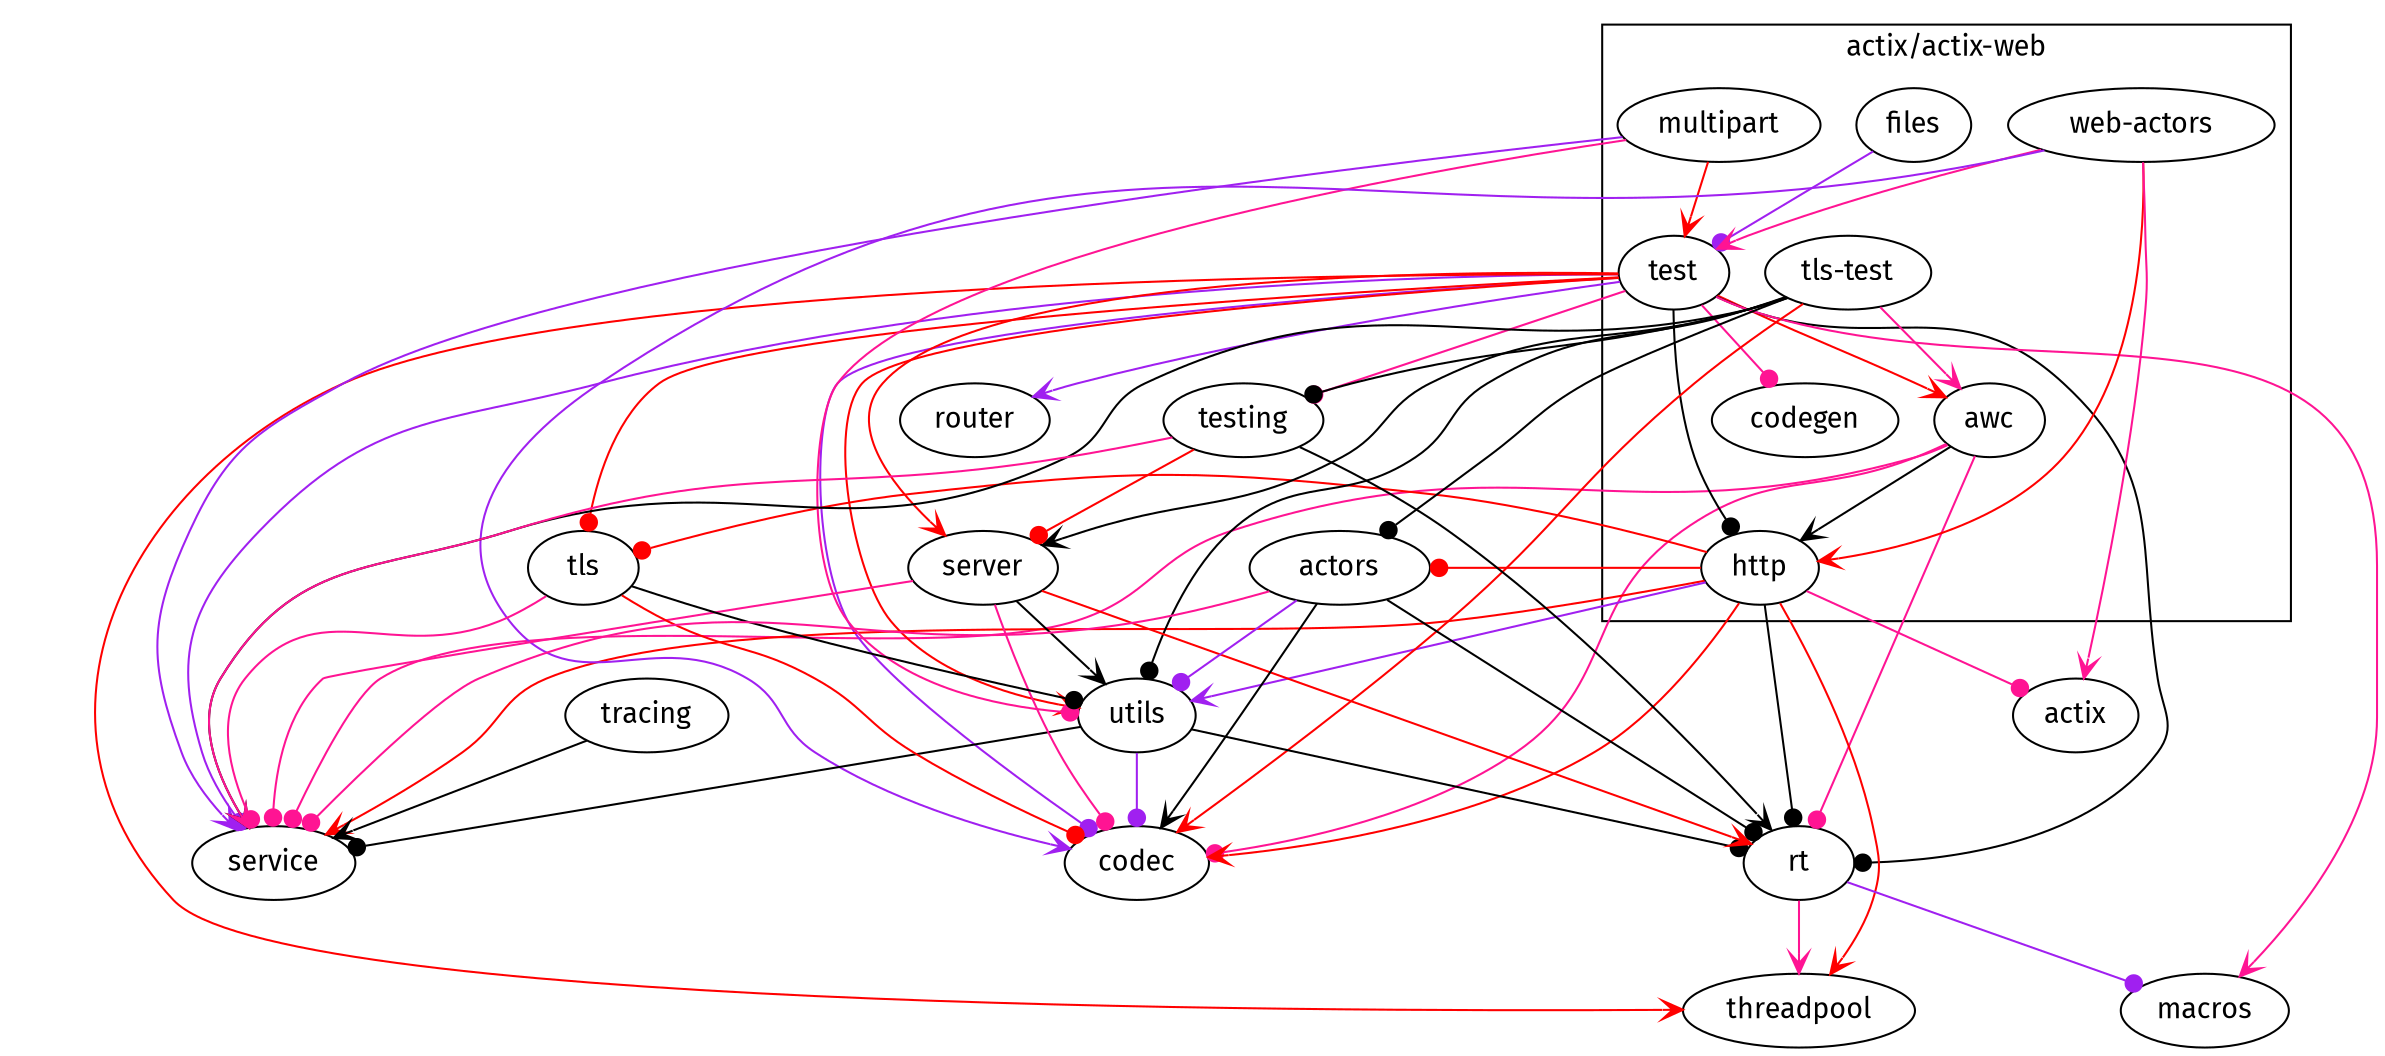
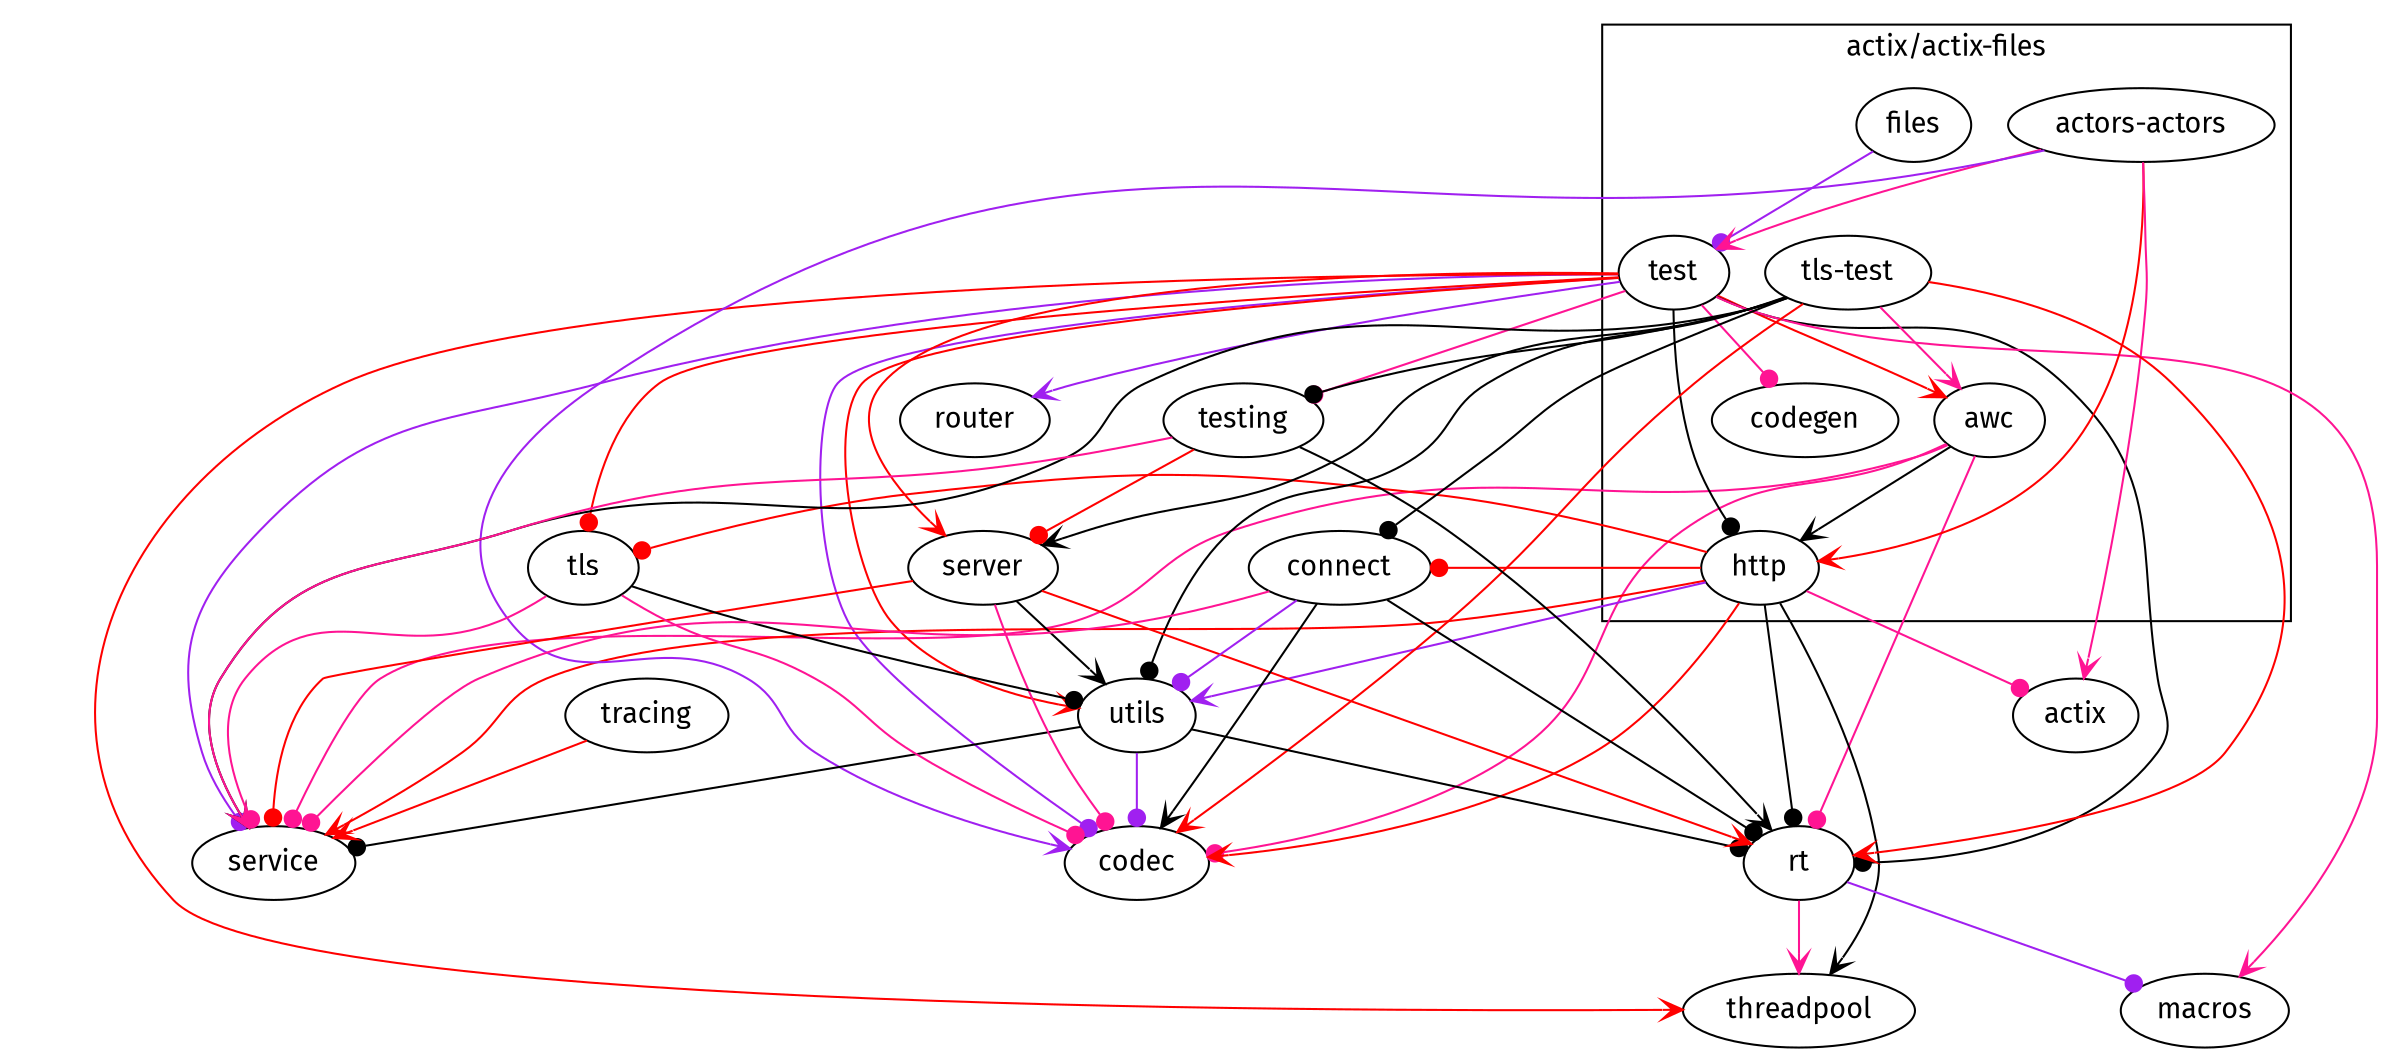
(1947, 48) -> (1947, 48)
(1719, 125) -> none
(2141, 125) -> (2141, 125)
(1340, 568) -> (1340, 568)
none -> (2280, 634)
(365, 670) -> (365, 670)
(850, 703) -> (850, 703)
(1859, 777) -> (1859, 777)
(470, 785) -> (470, 785)
